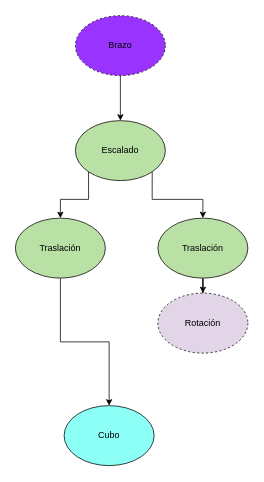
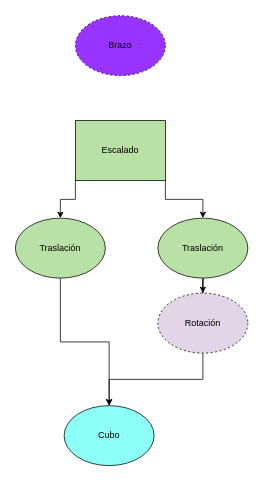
(120, 95) -> none
(120, 150) -> (120, 150)
none -> (171, 379)
